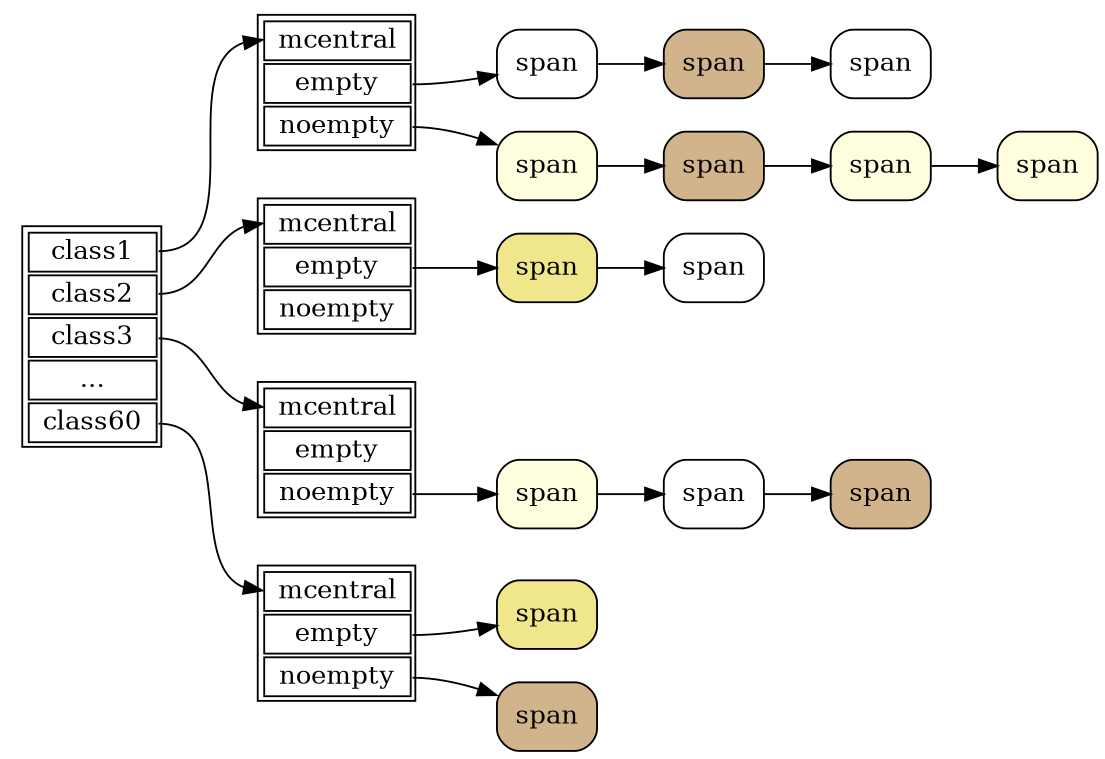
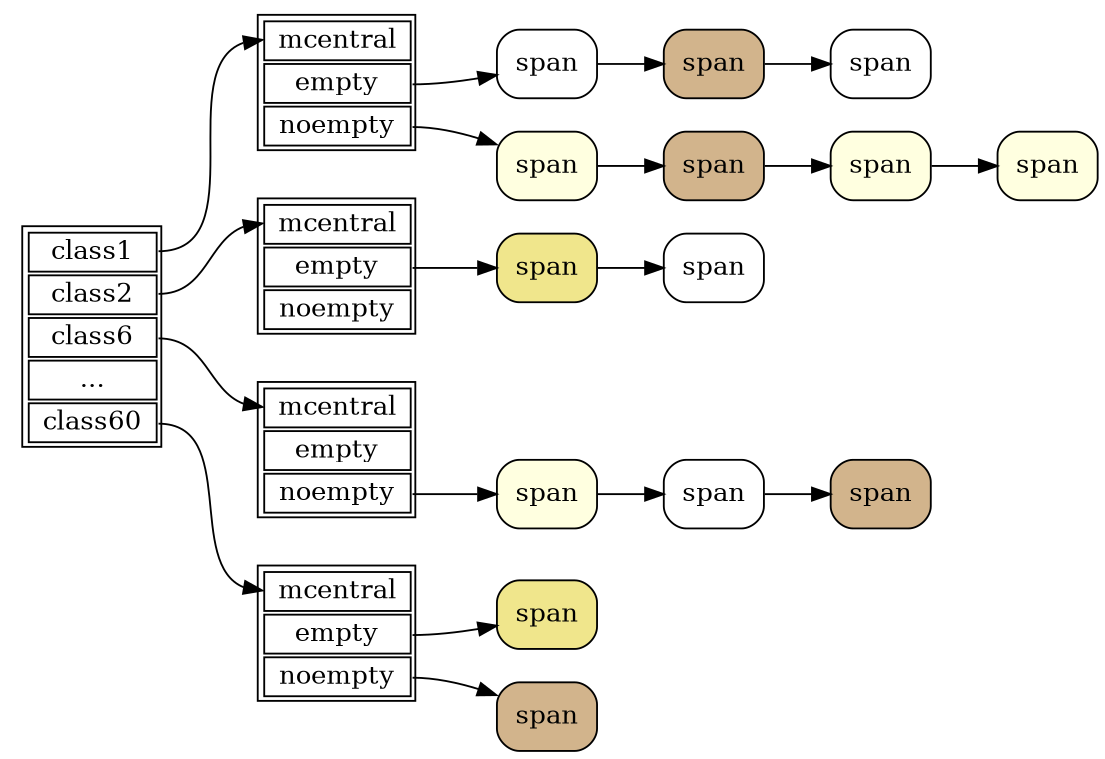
(93, 337) -> (93, 337)
